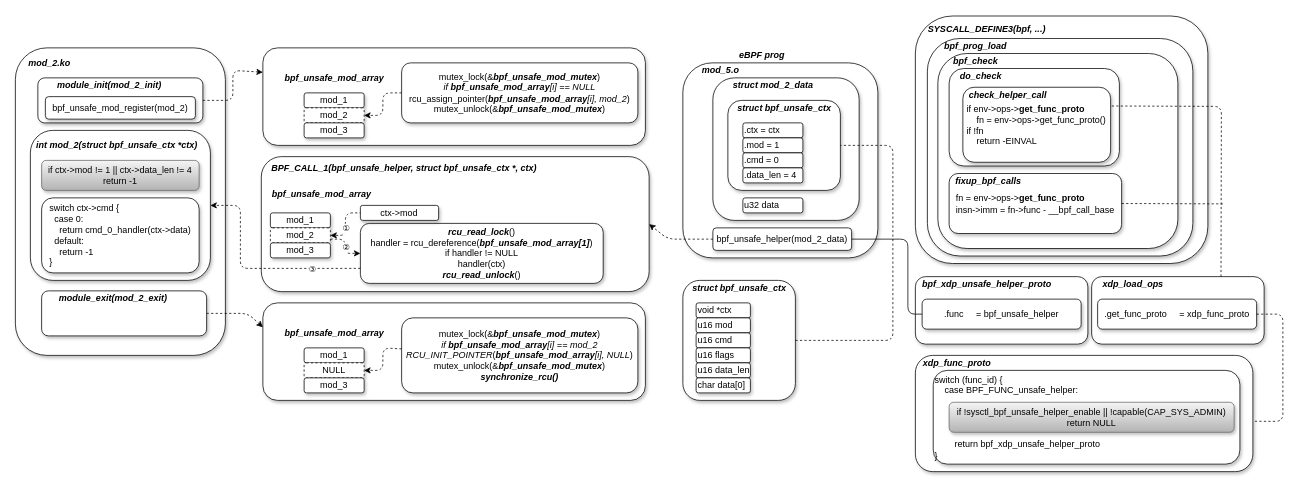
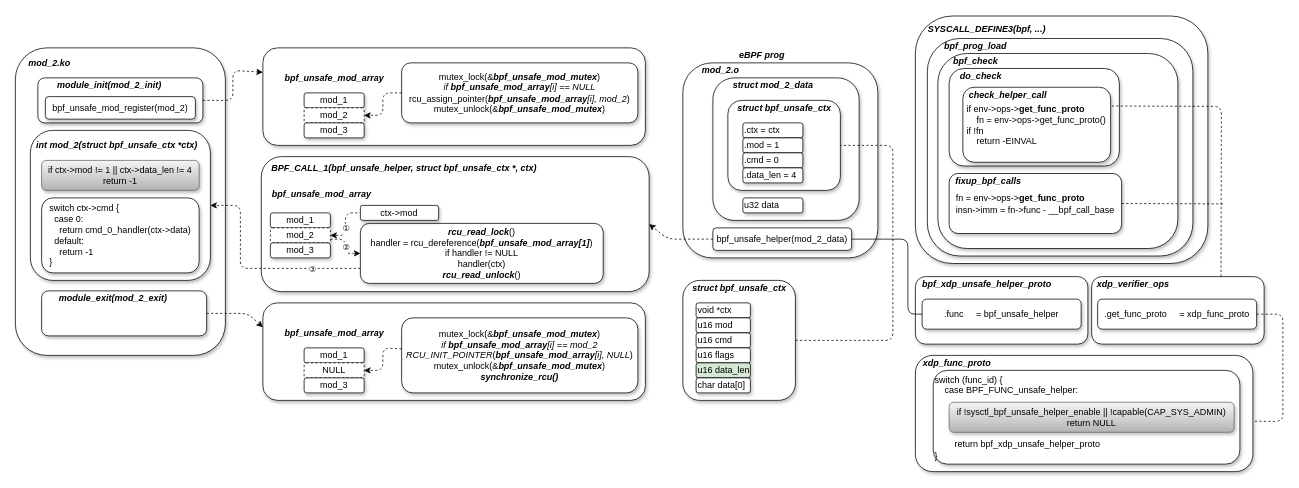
(721, 70) -> (721, 70)
(1133, 284) -> (1133, 284)
(723, 370) -> (723, 370)
